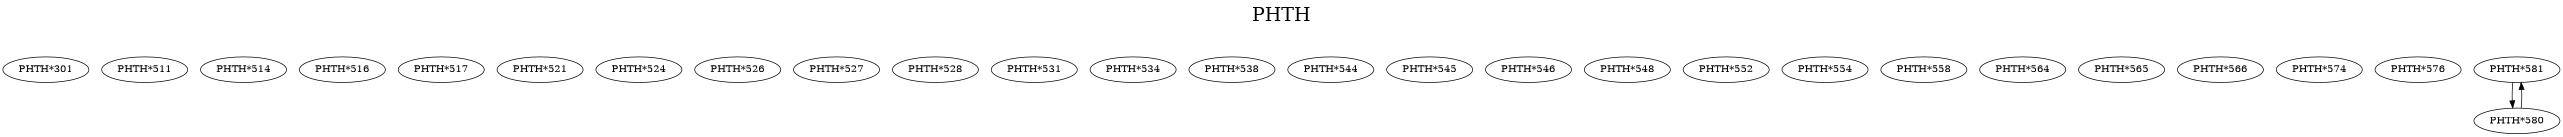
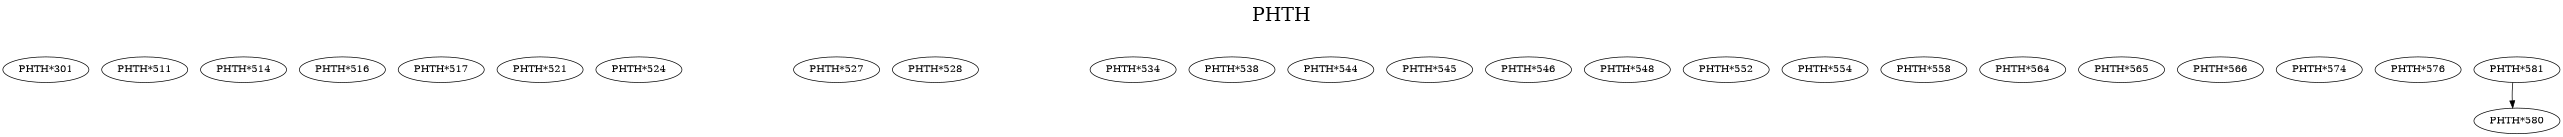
(738, 70) -> none
(1034, 70) -> none
(2522, 99) -> none
